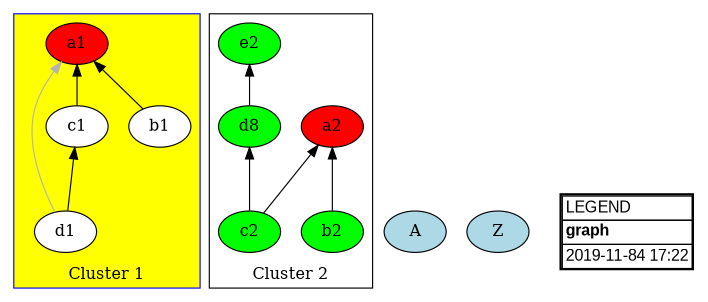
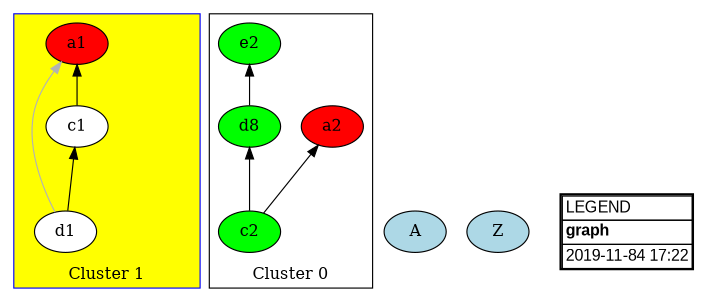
(160, 126) -> none
(332, 232) -> none
(291, 275) -> (291, 275)
